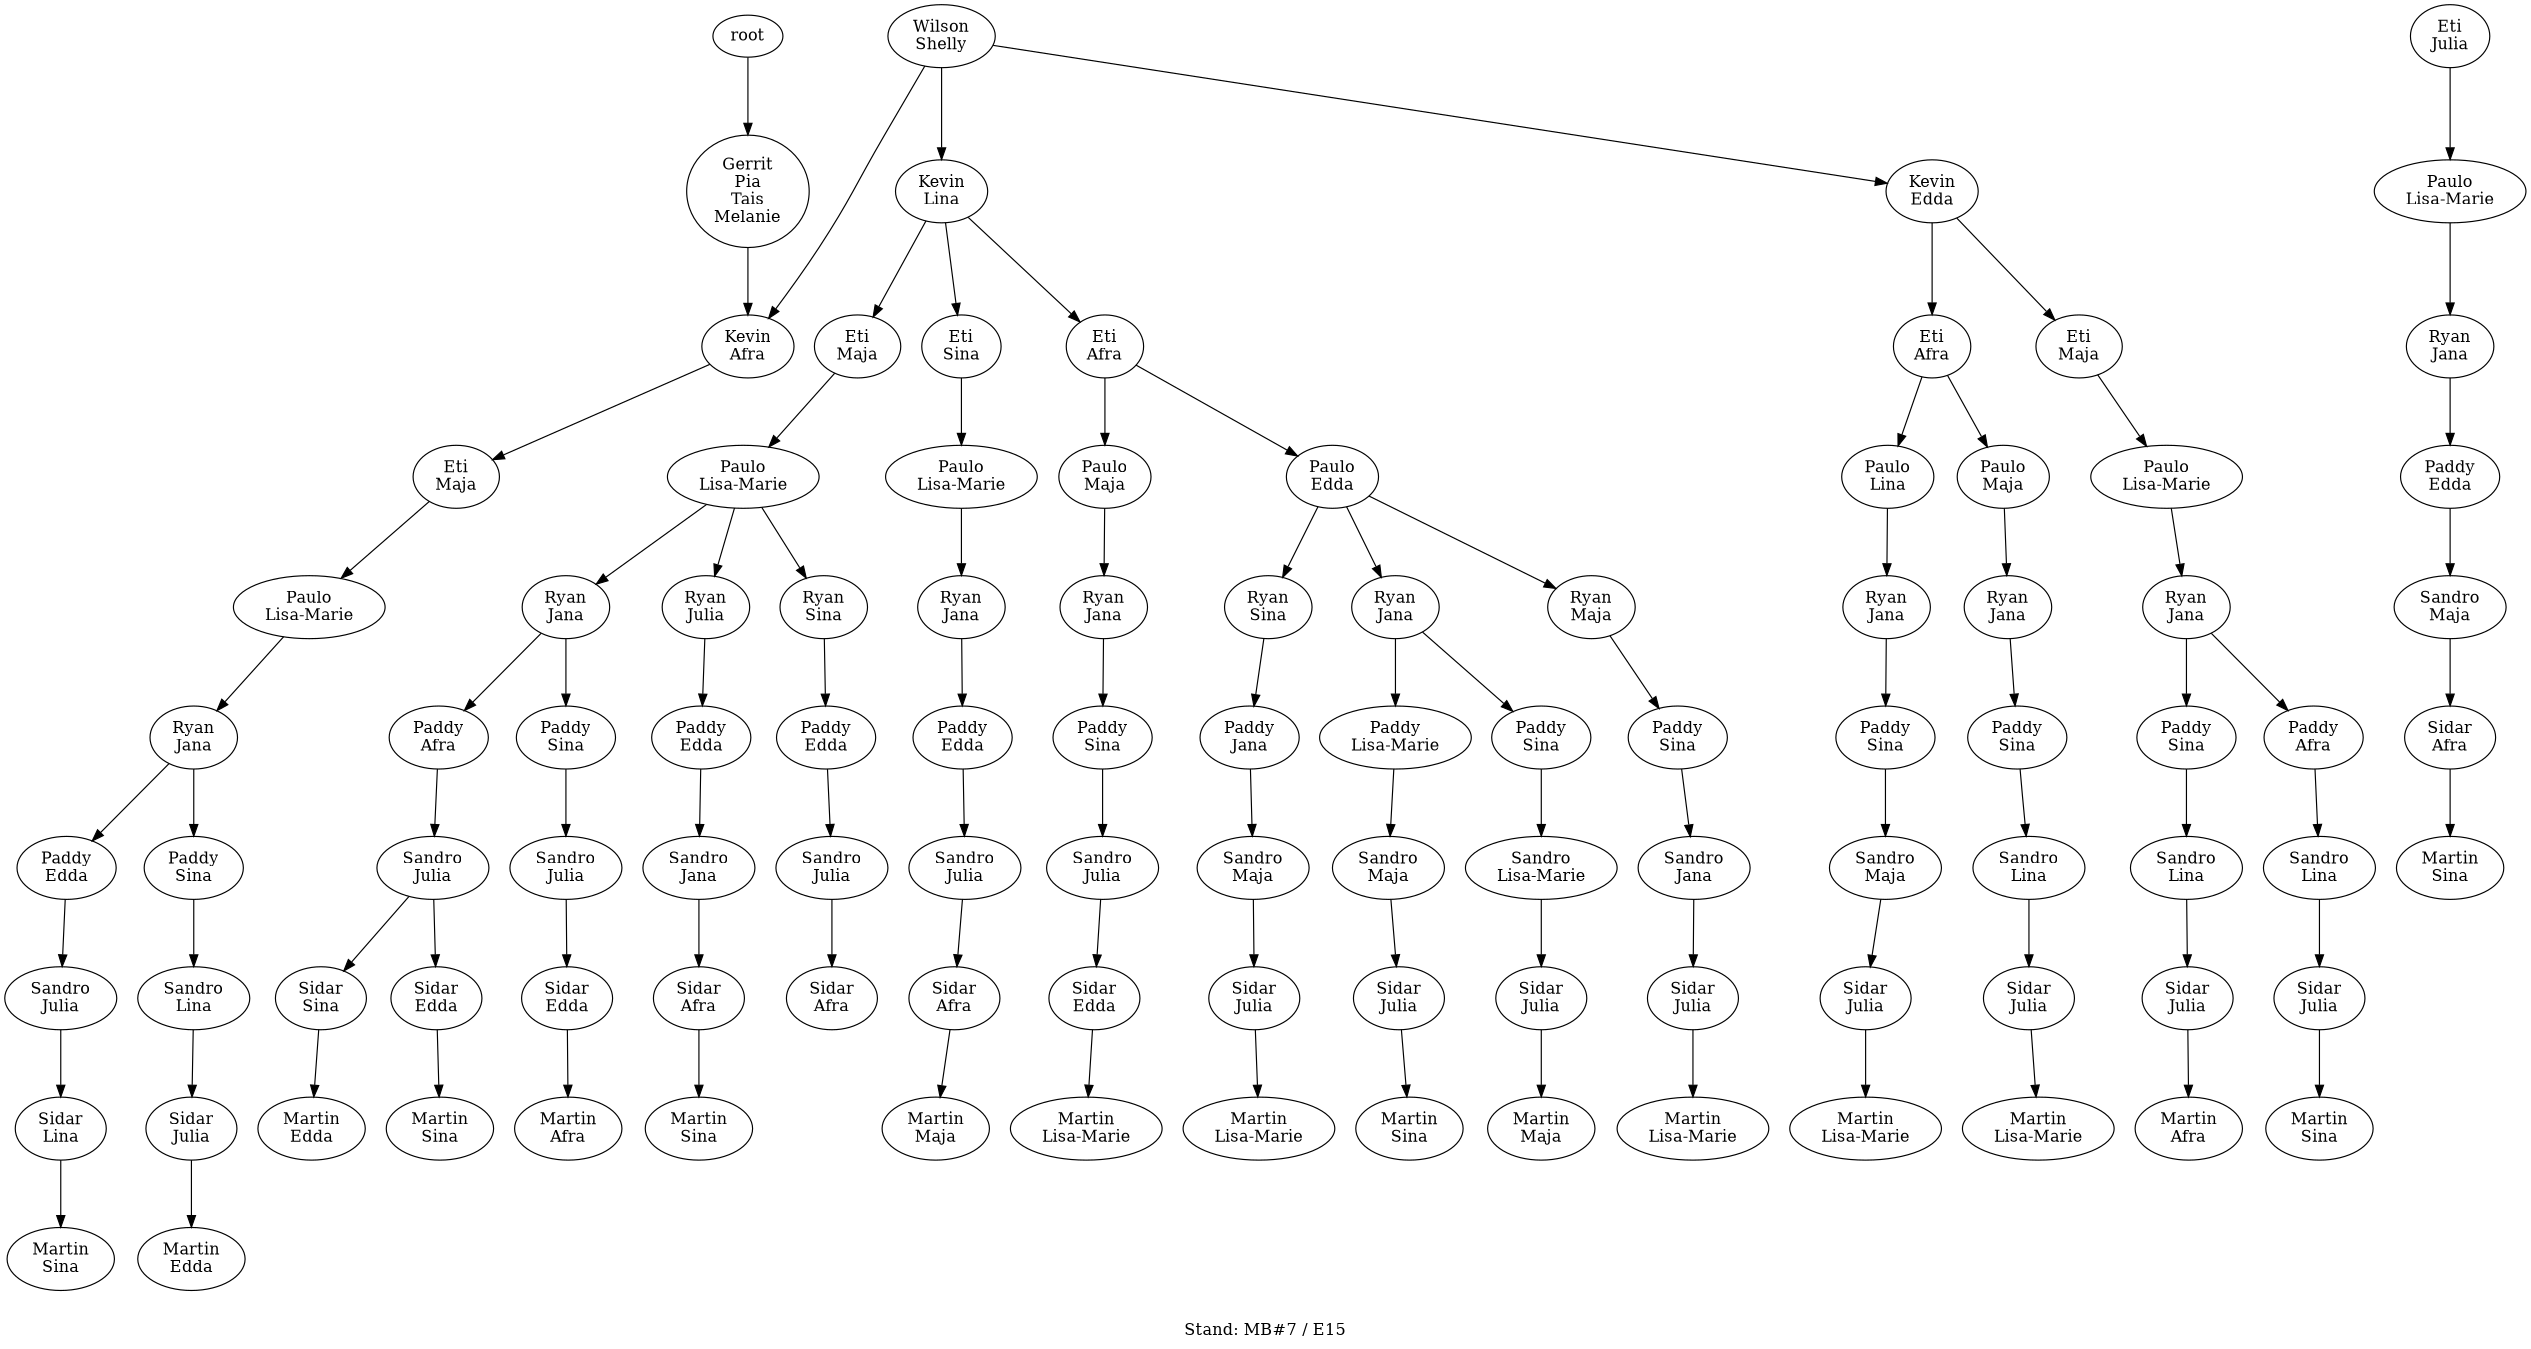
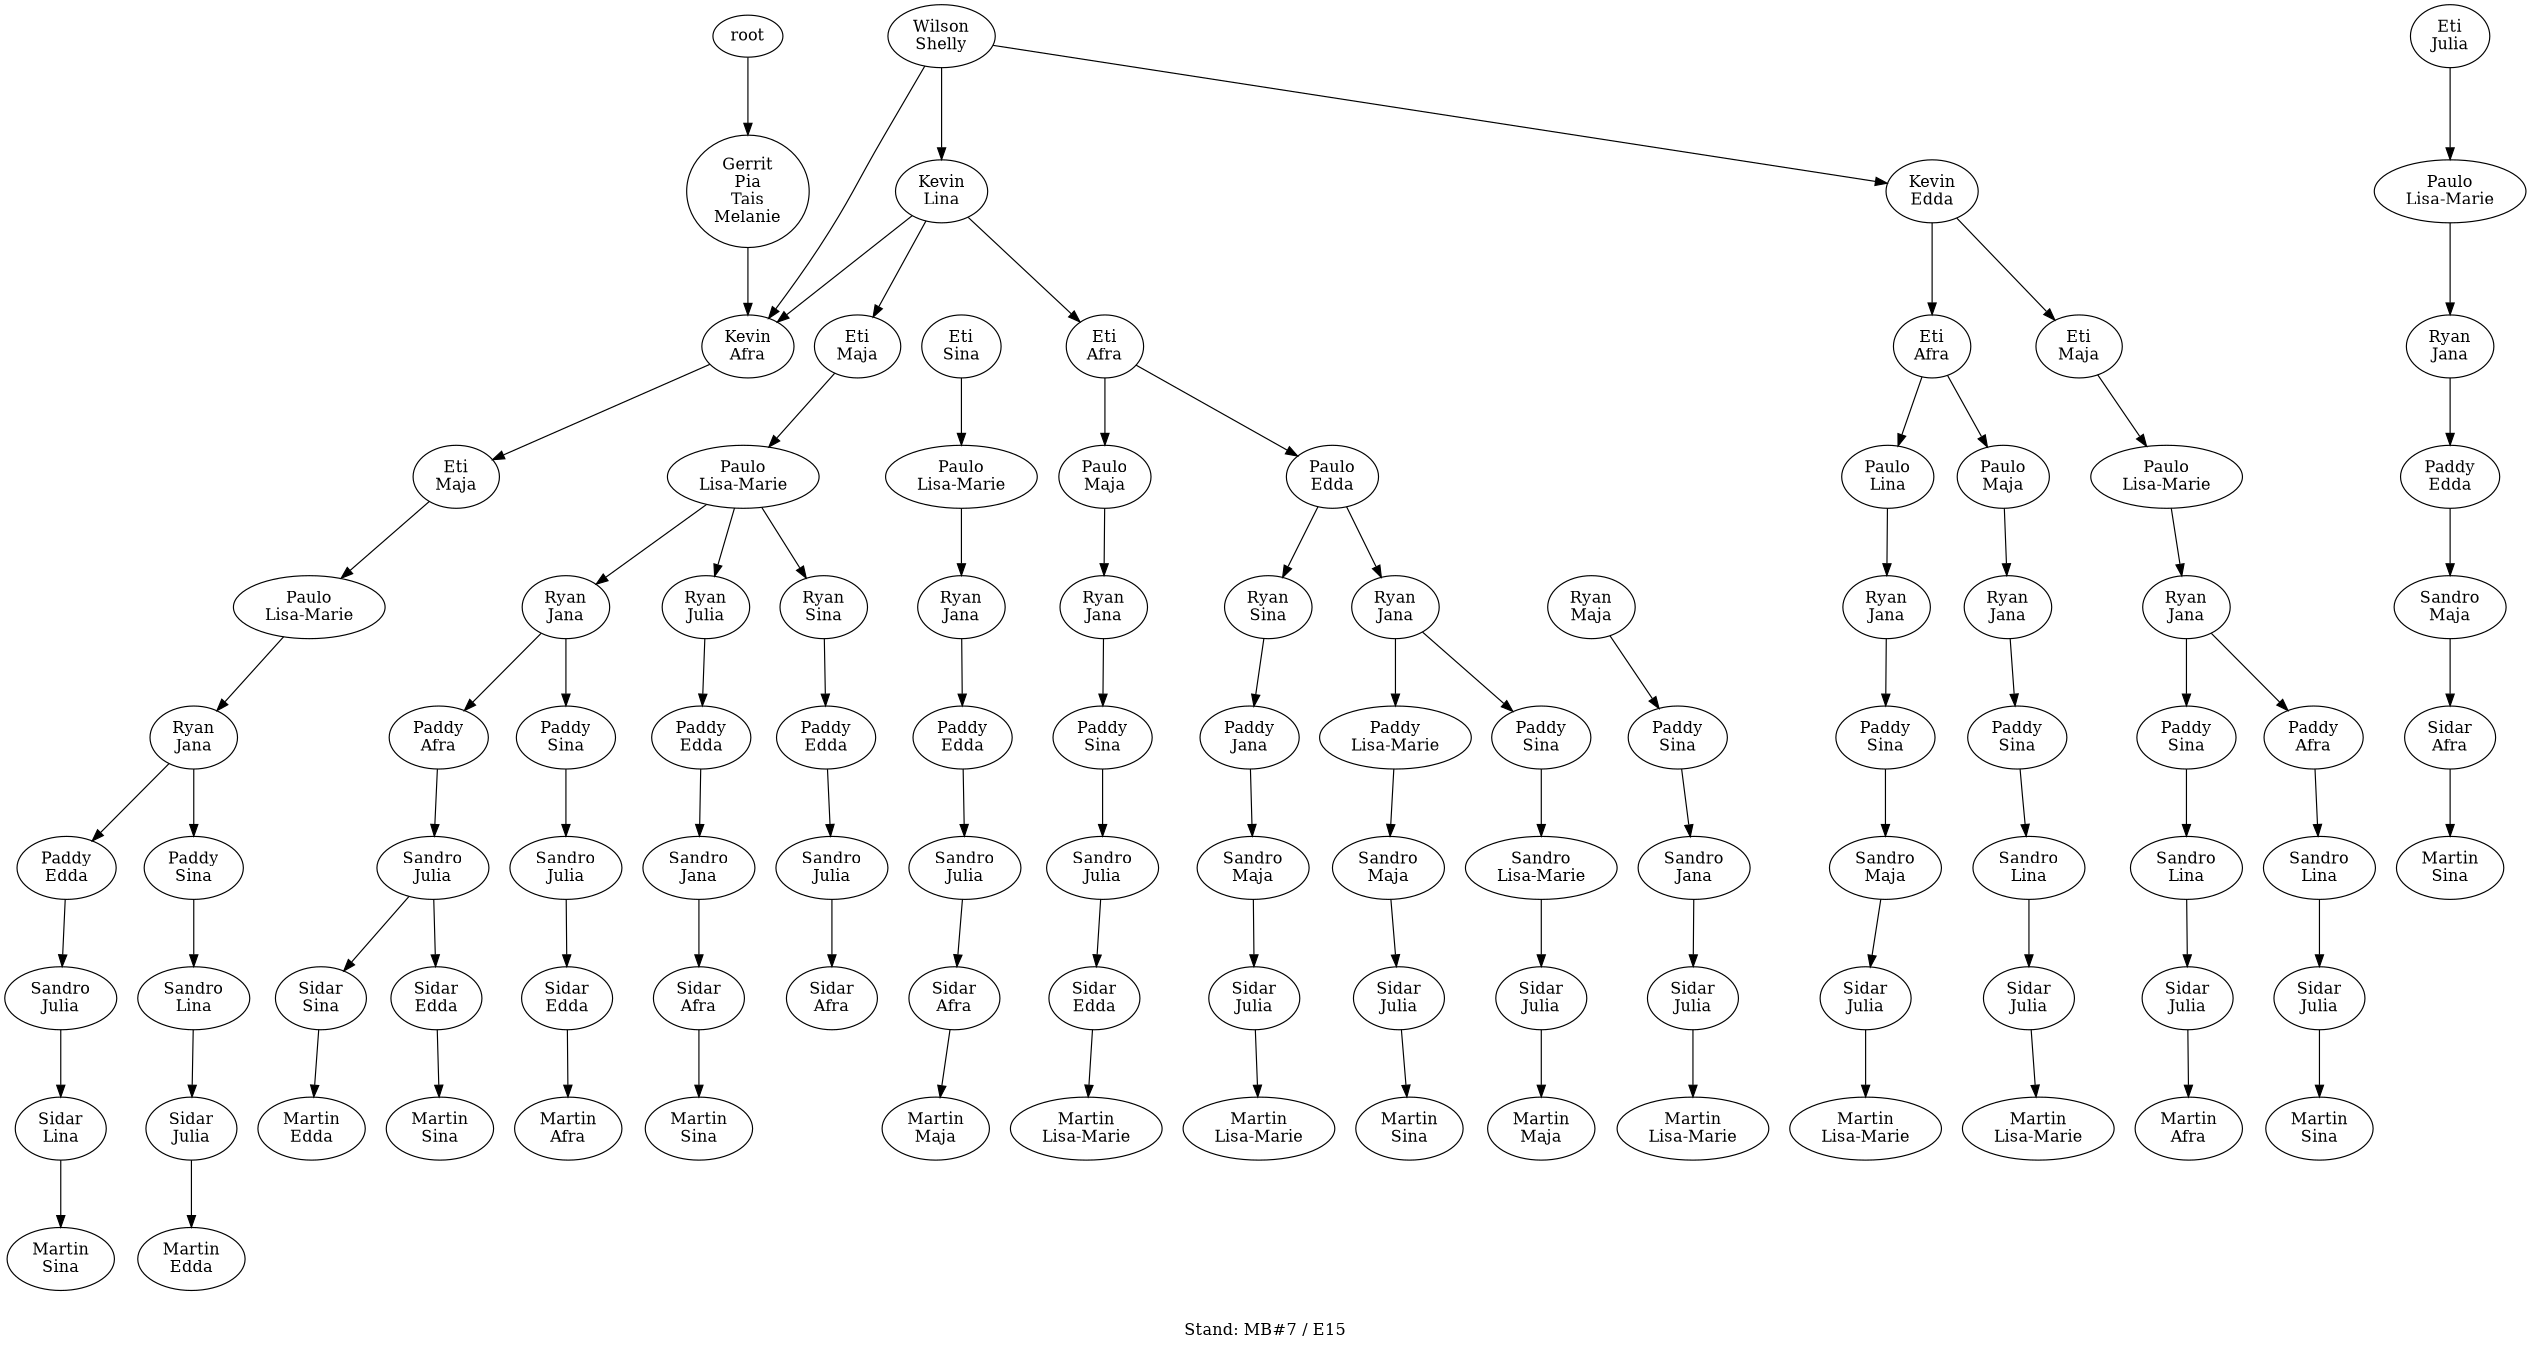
(951, 263) -> (849, 265)
(1457, 540) -> none
